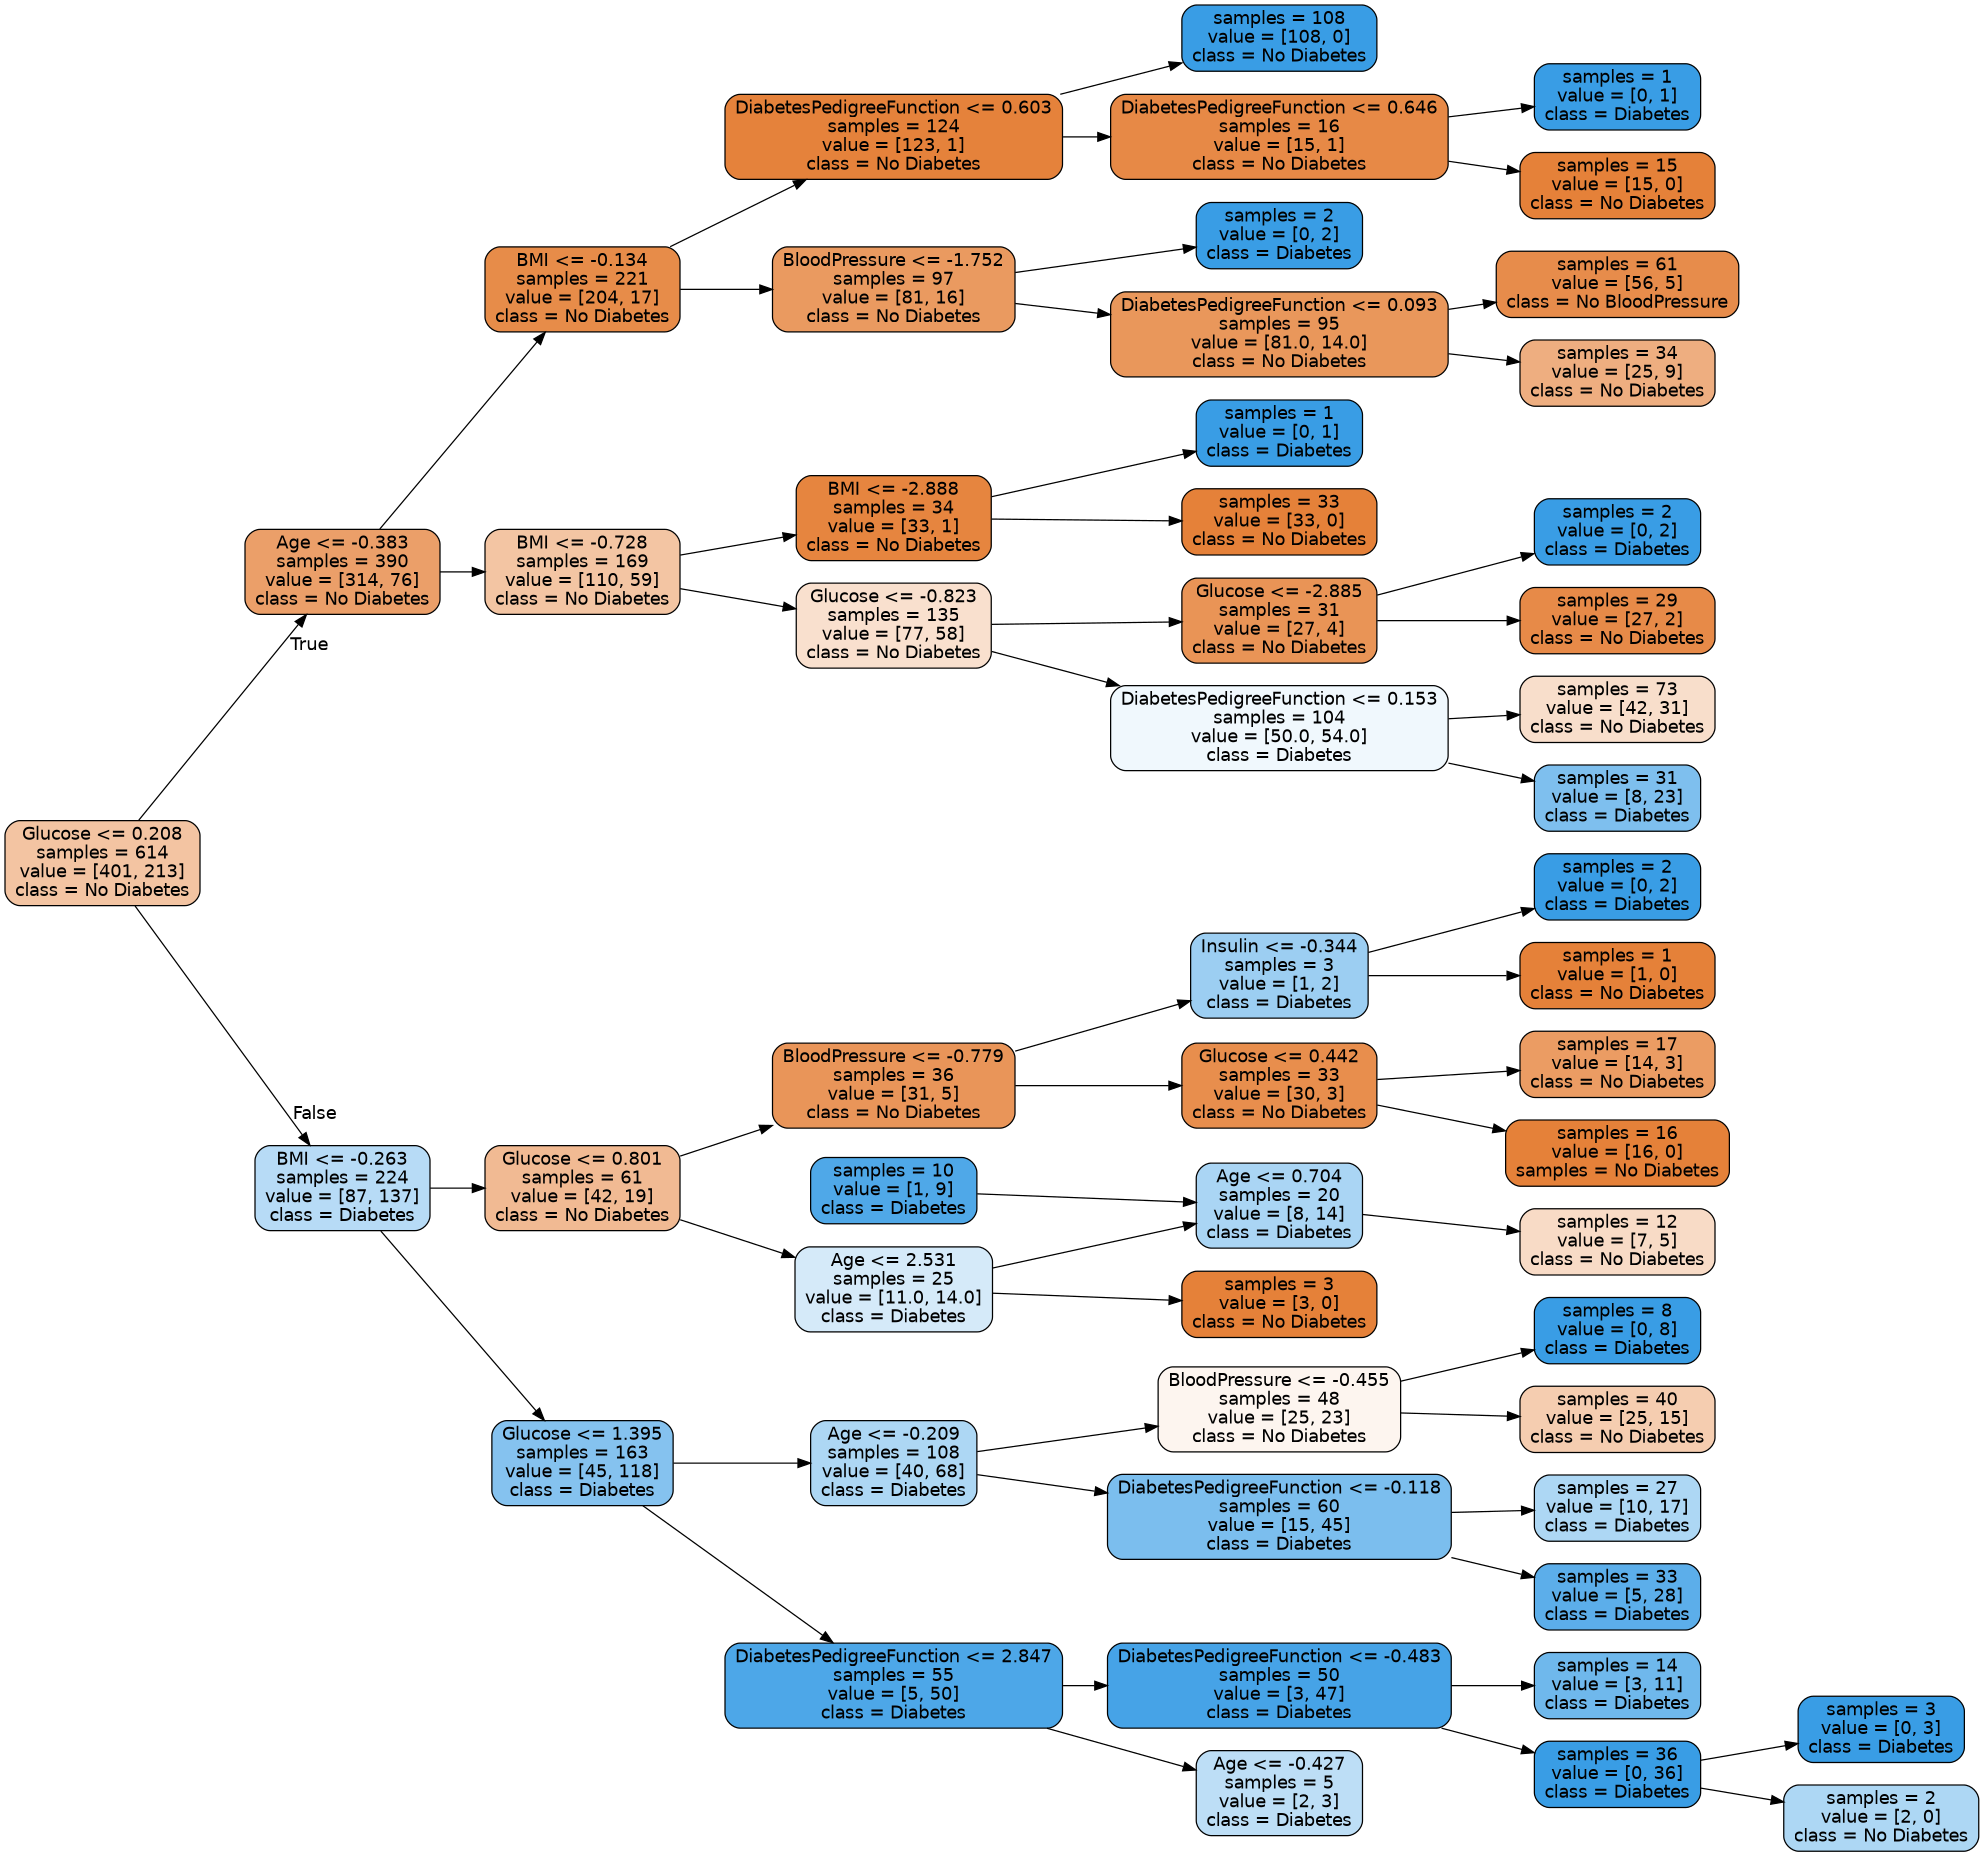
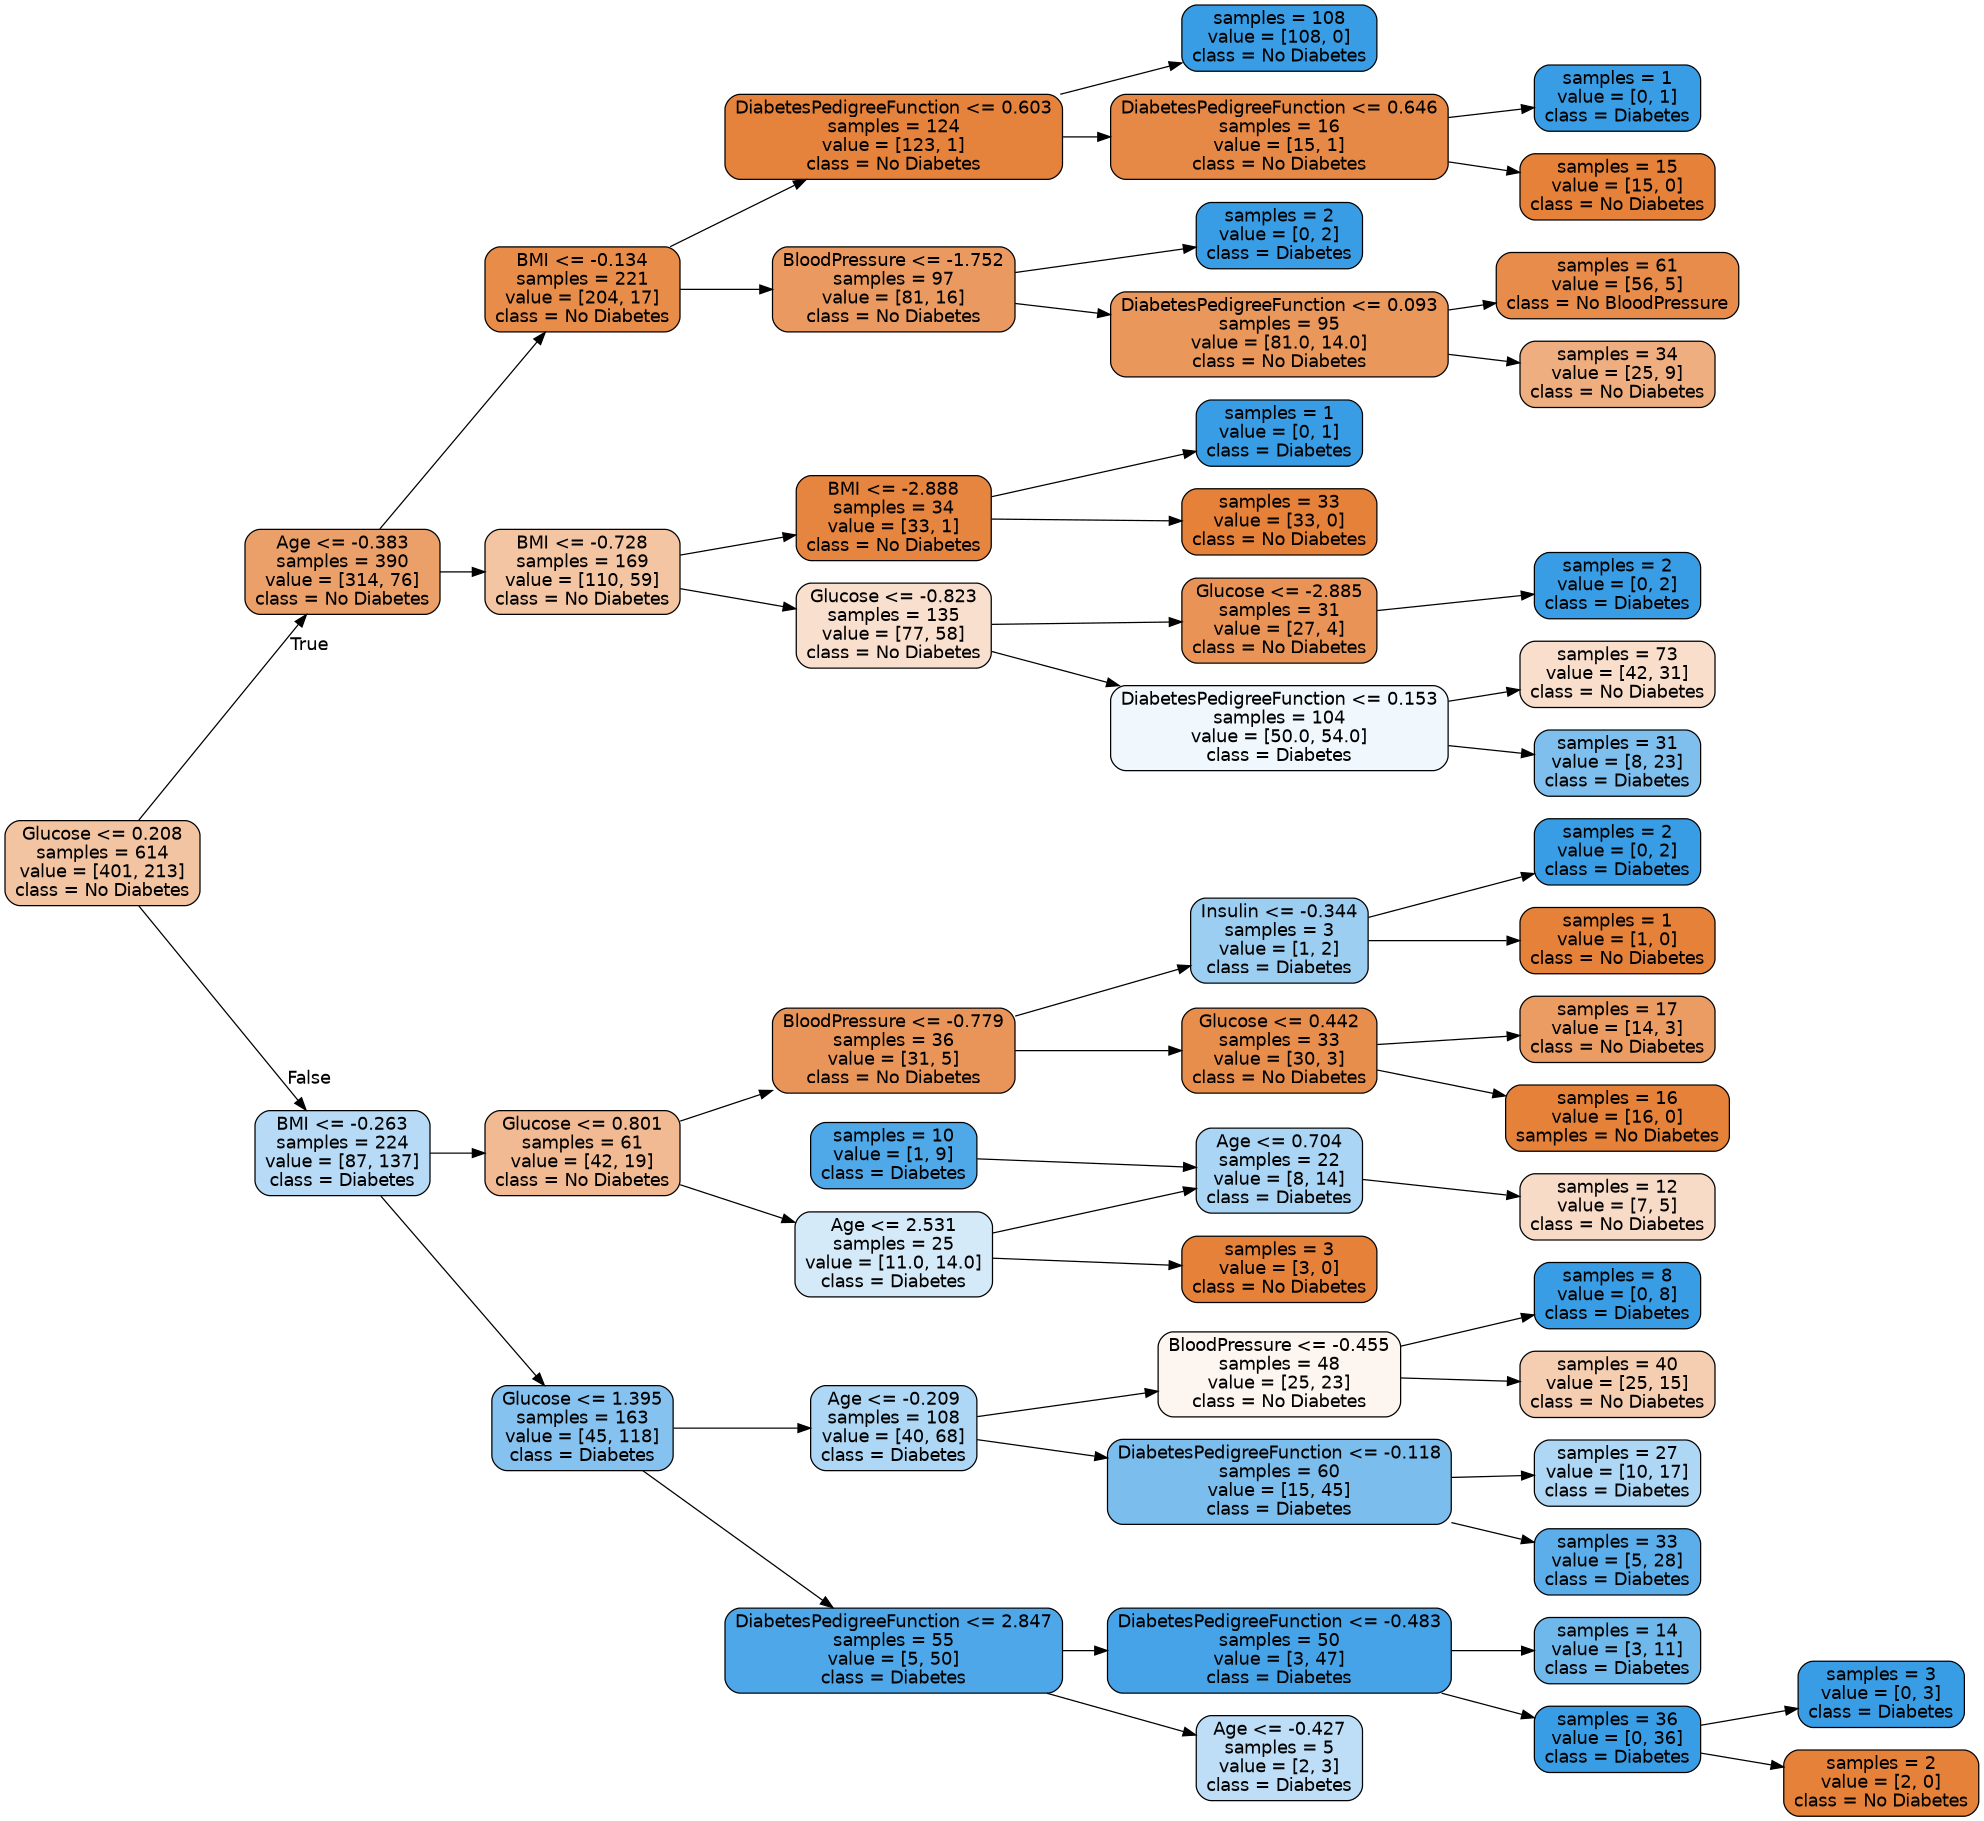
(1618, 621) -> none
(1279, 1206) -> (1279, 1171)
(1881, 1818) -> (1881, 1783)
